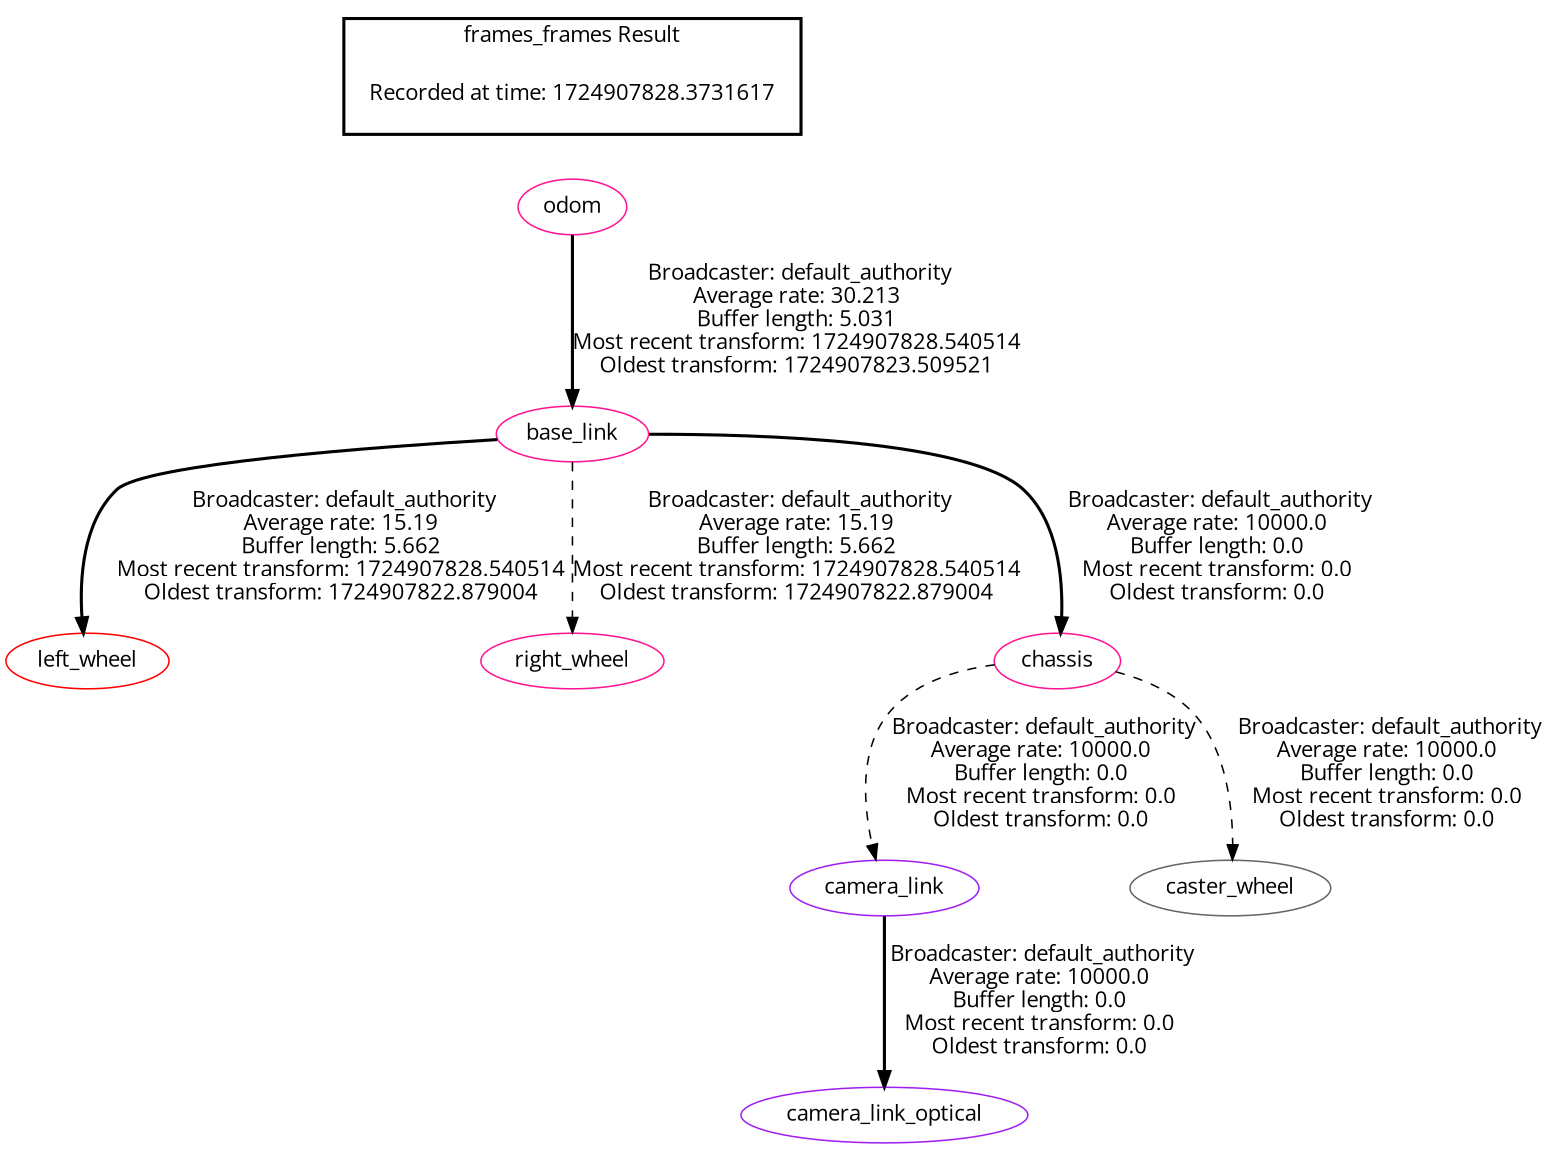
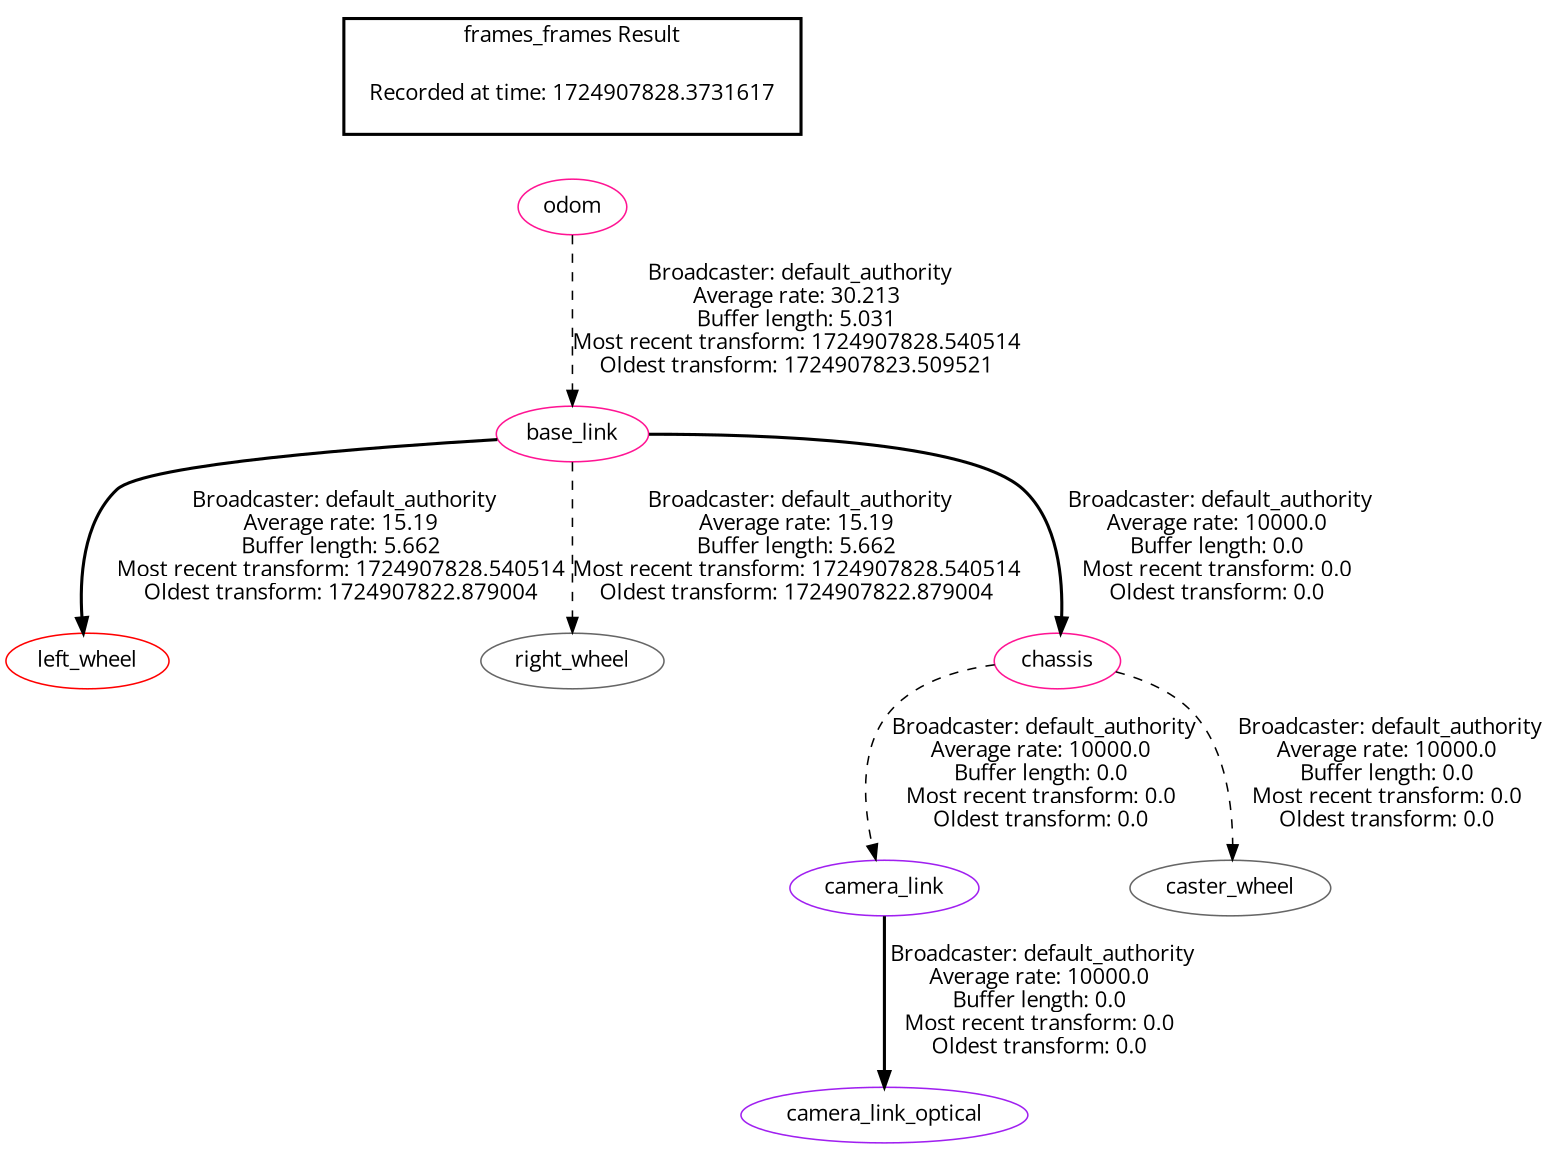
(572, 313) -> (572, 313)
(572, 661) -> (572, 661)
